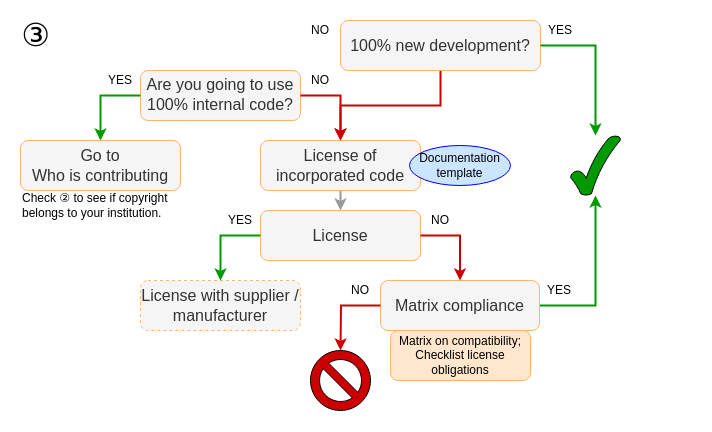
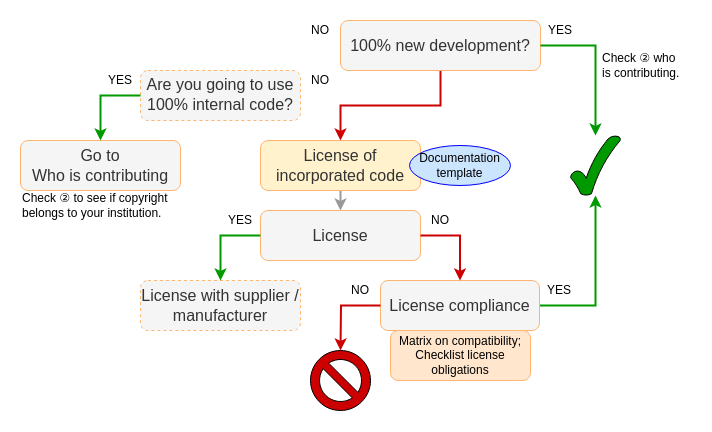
(36, 36) -> none
none -> (646, 66)
(221, 96) -> (221, 96)
(324, 96) -> none
(341, 166) -> (341, 166)
(460, 306) -> (460, 306)
